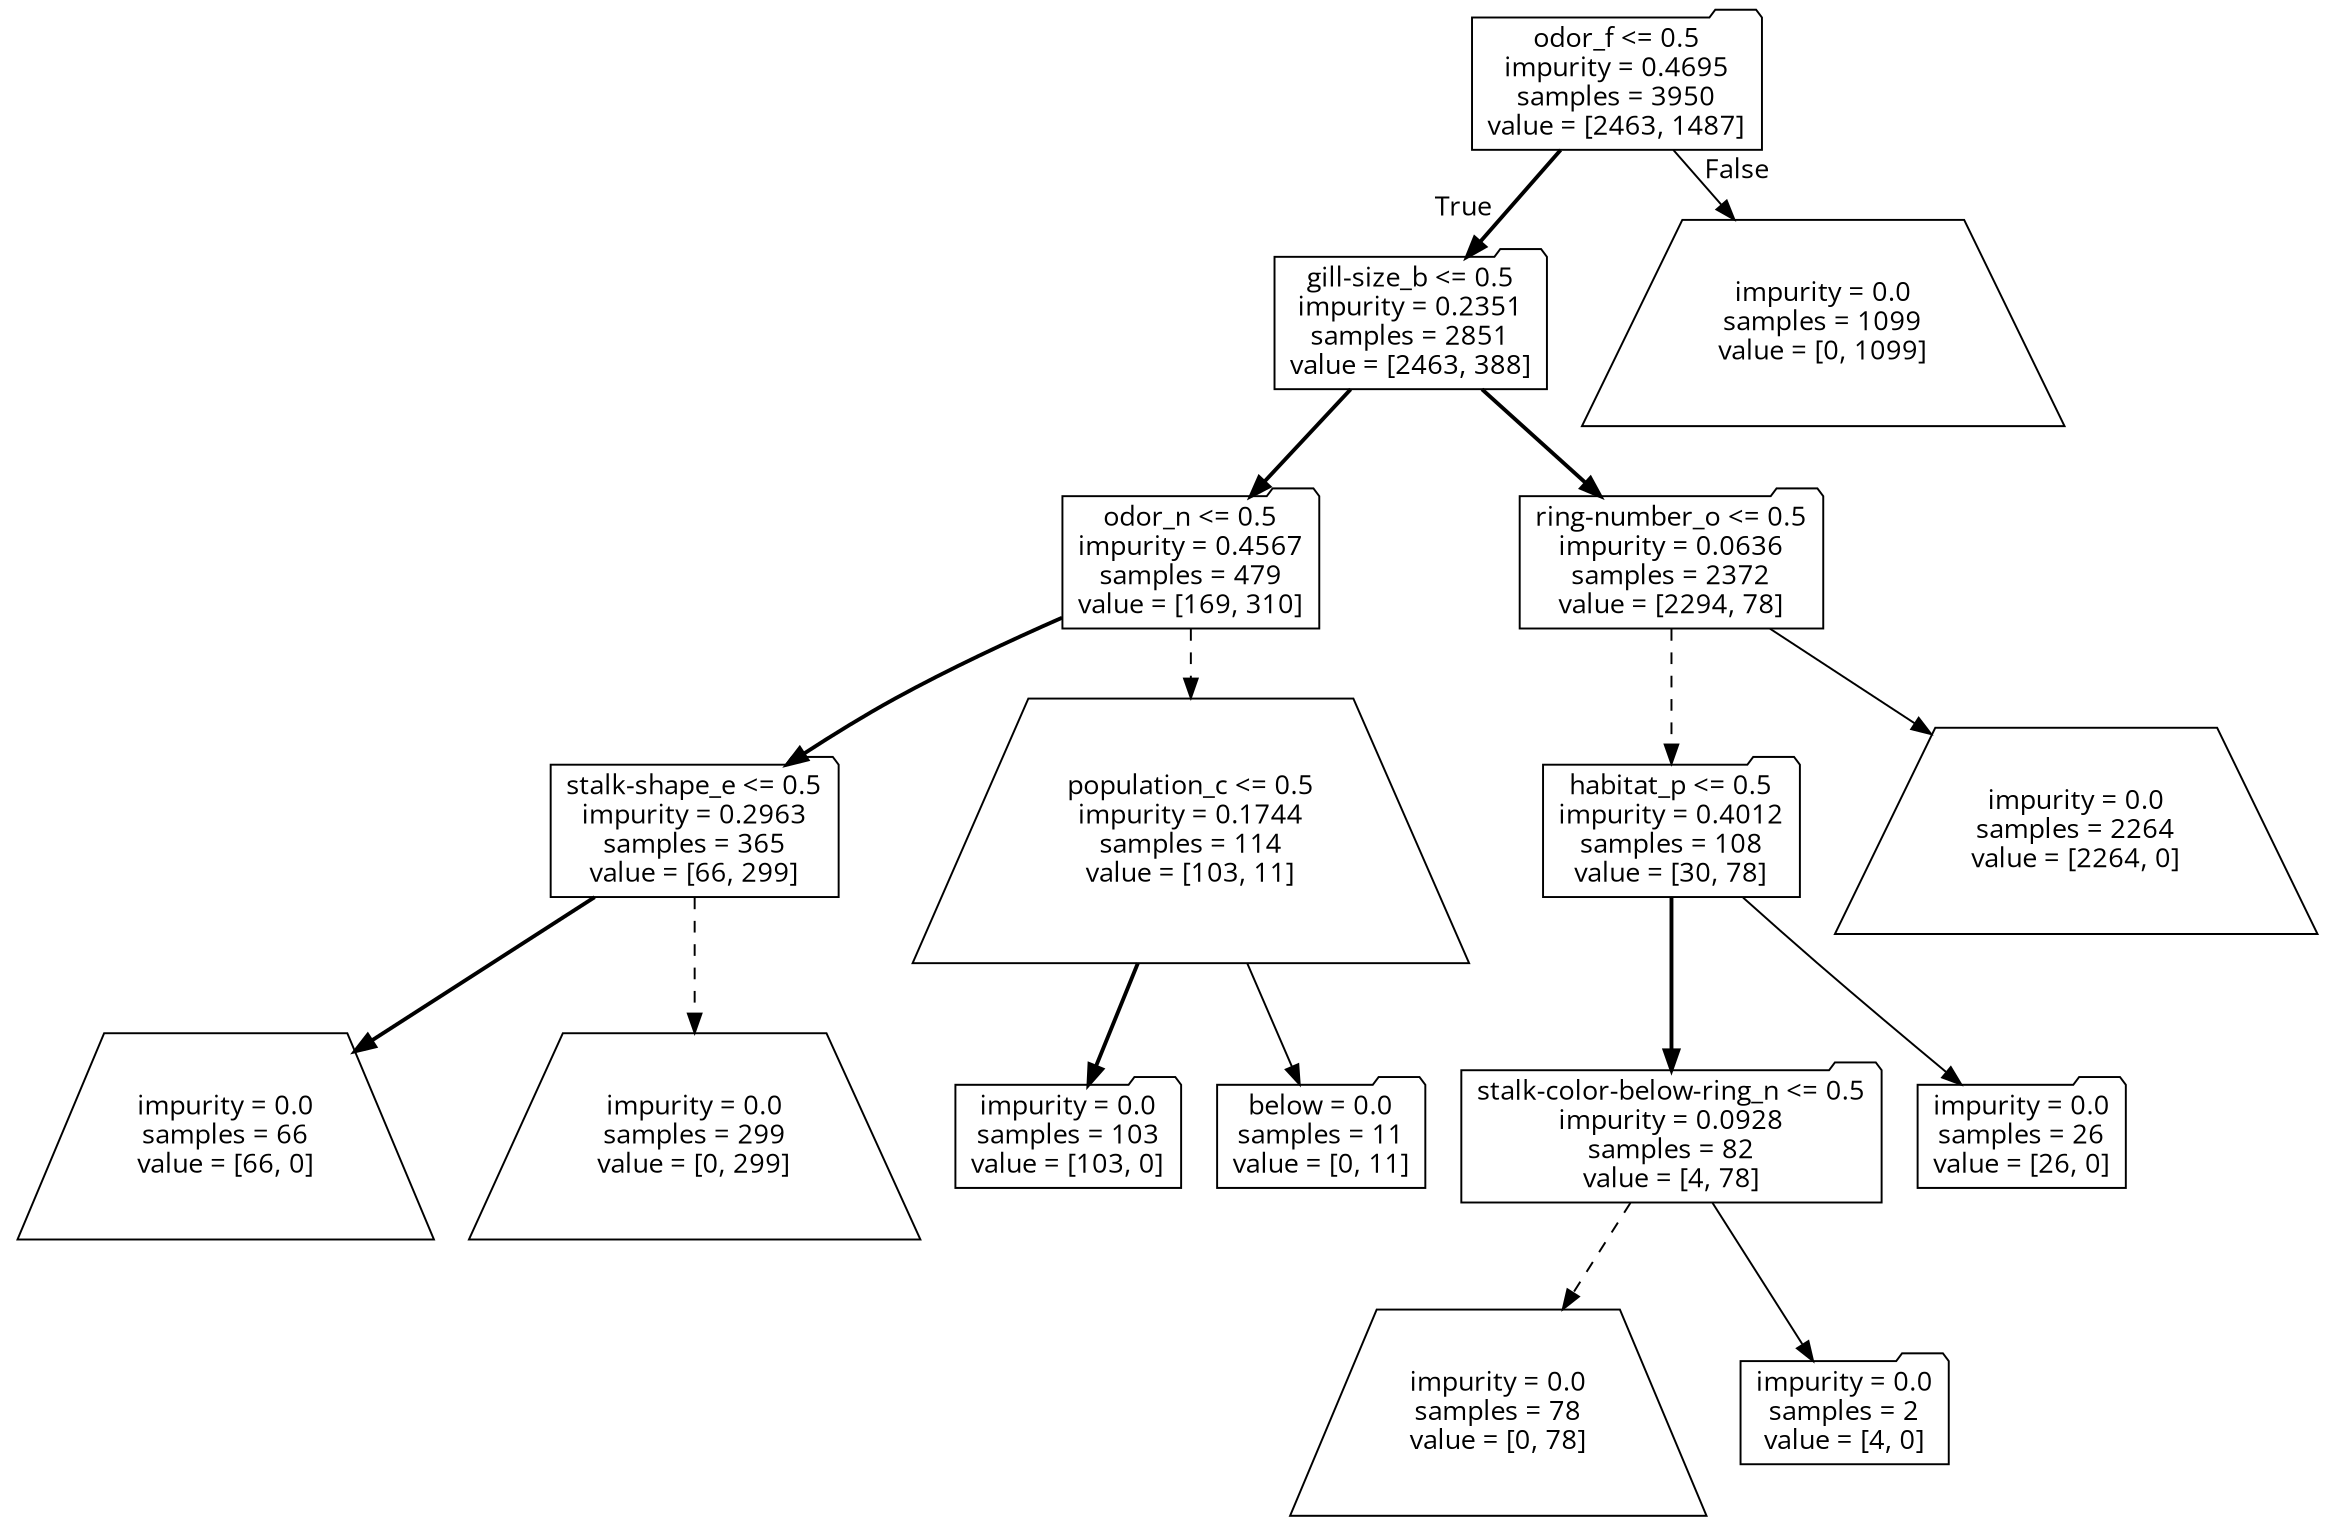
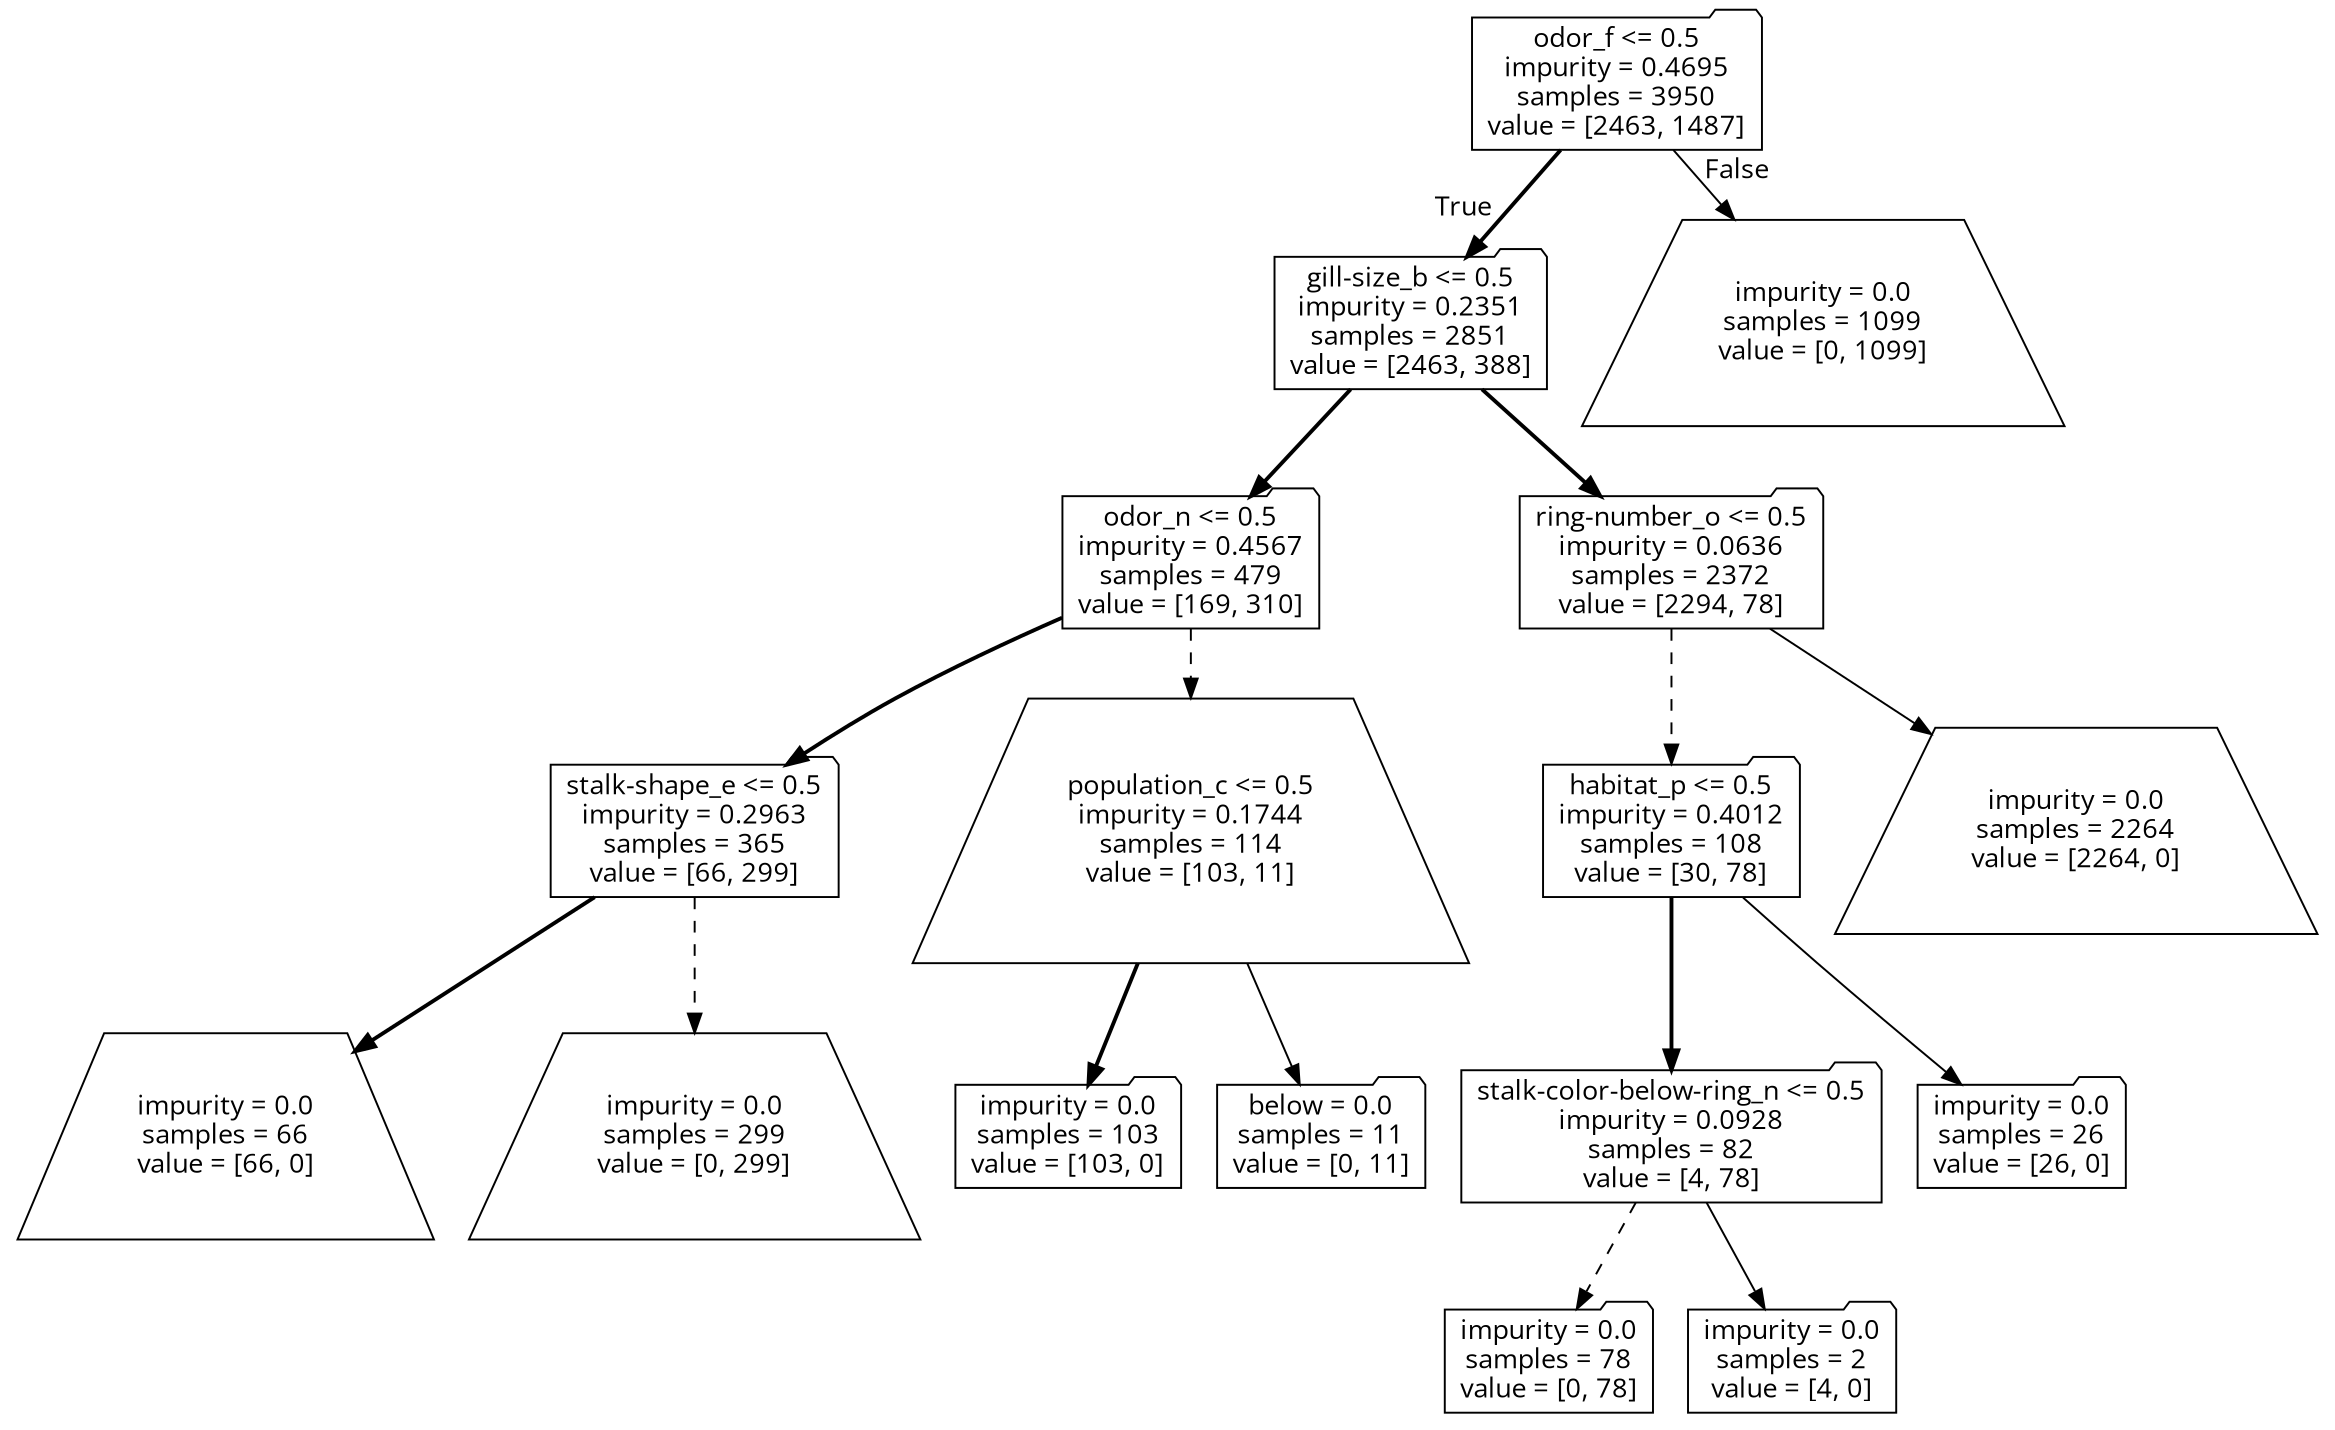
(1498, 1413) -> (1549, 1361)
